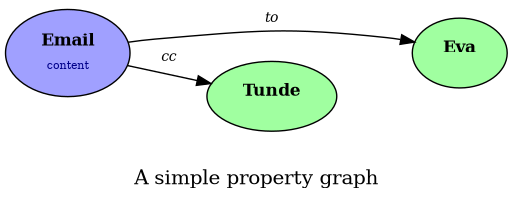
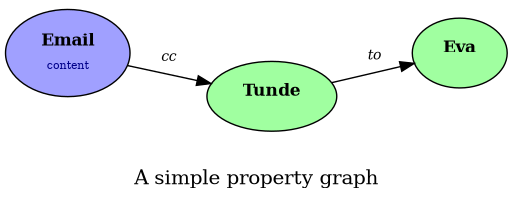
(264, 31) -> (366, 75)
